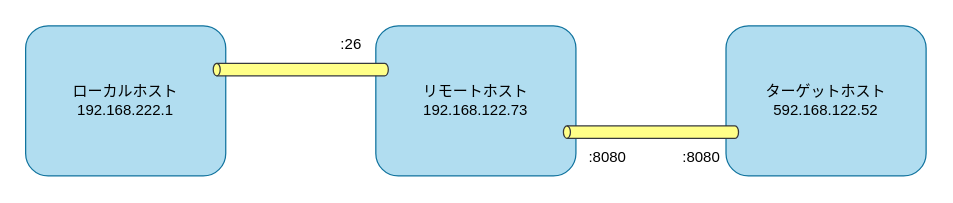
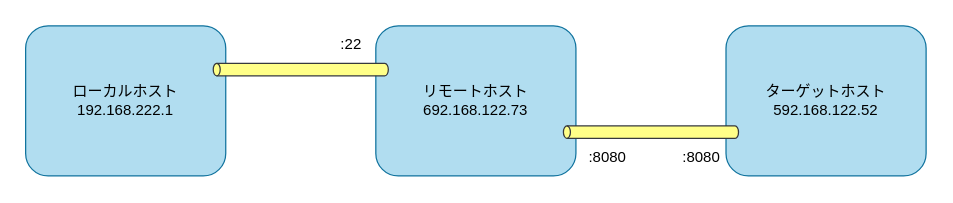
(351, 44) -> (351, 44)
(476, 101) -> (476, 101)
